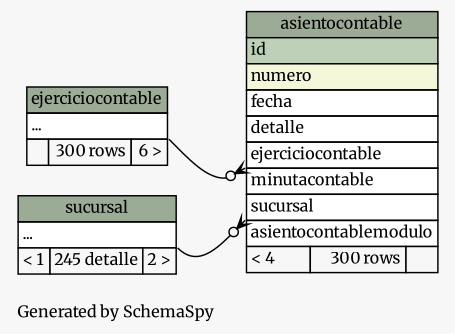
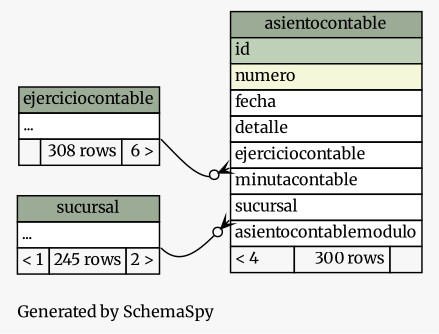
(91, 152) -> (83, 152)
(96, 260) -> (88, 260)
